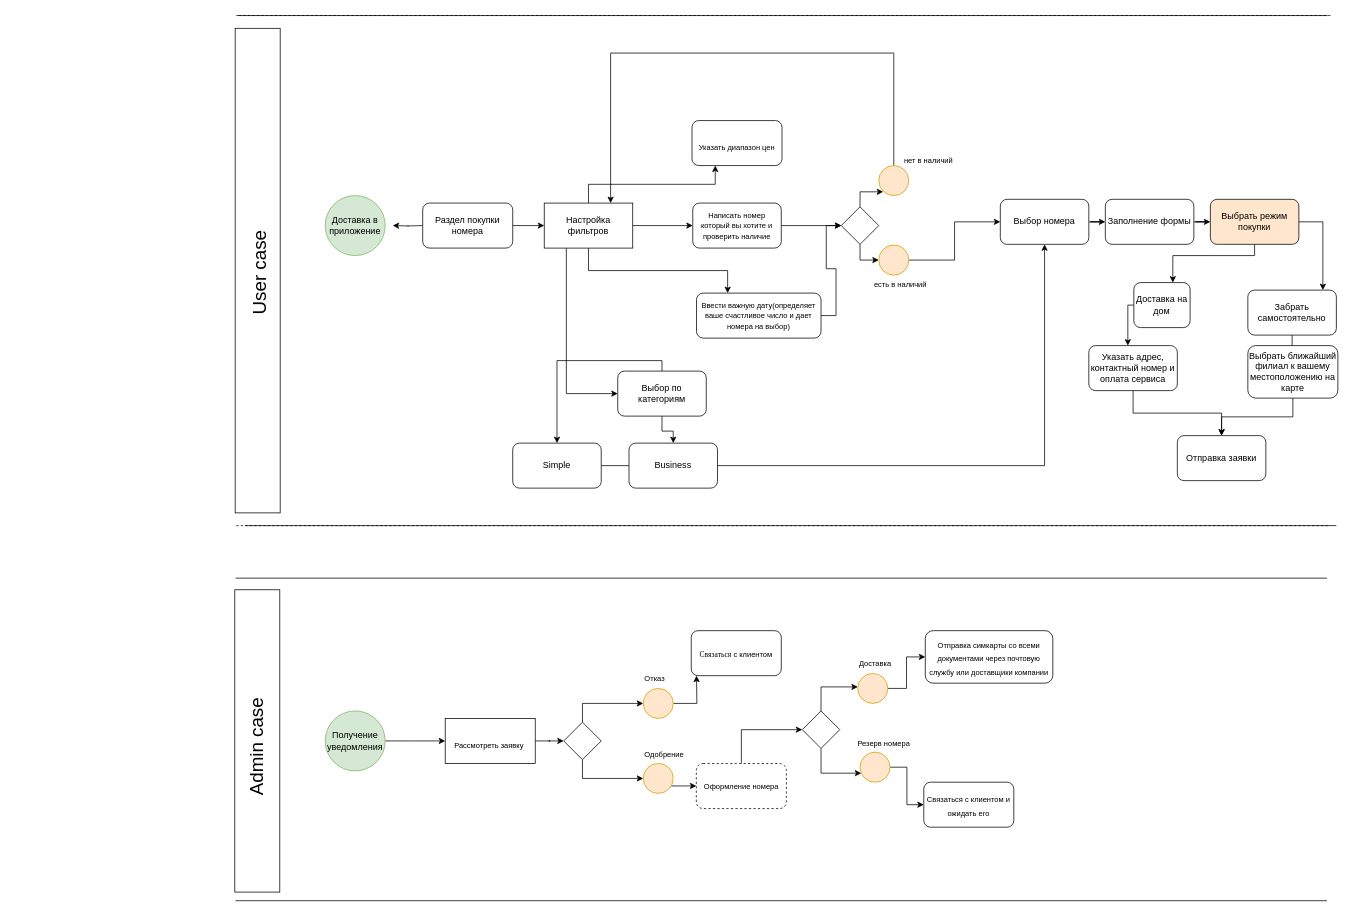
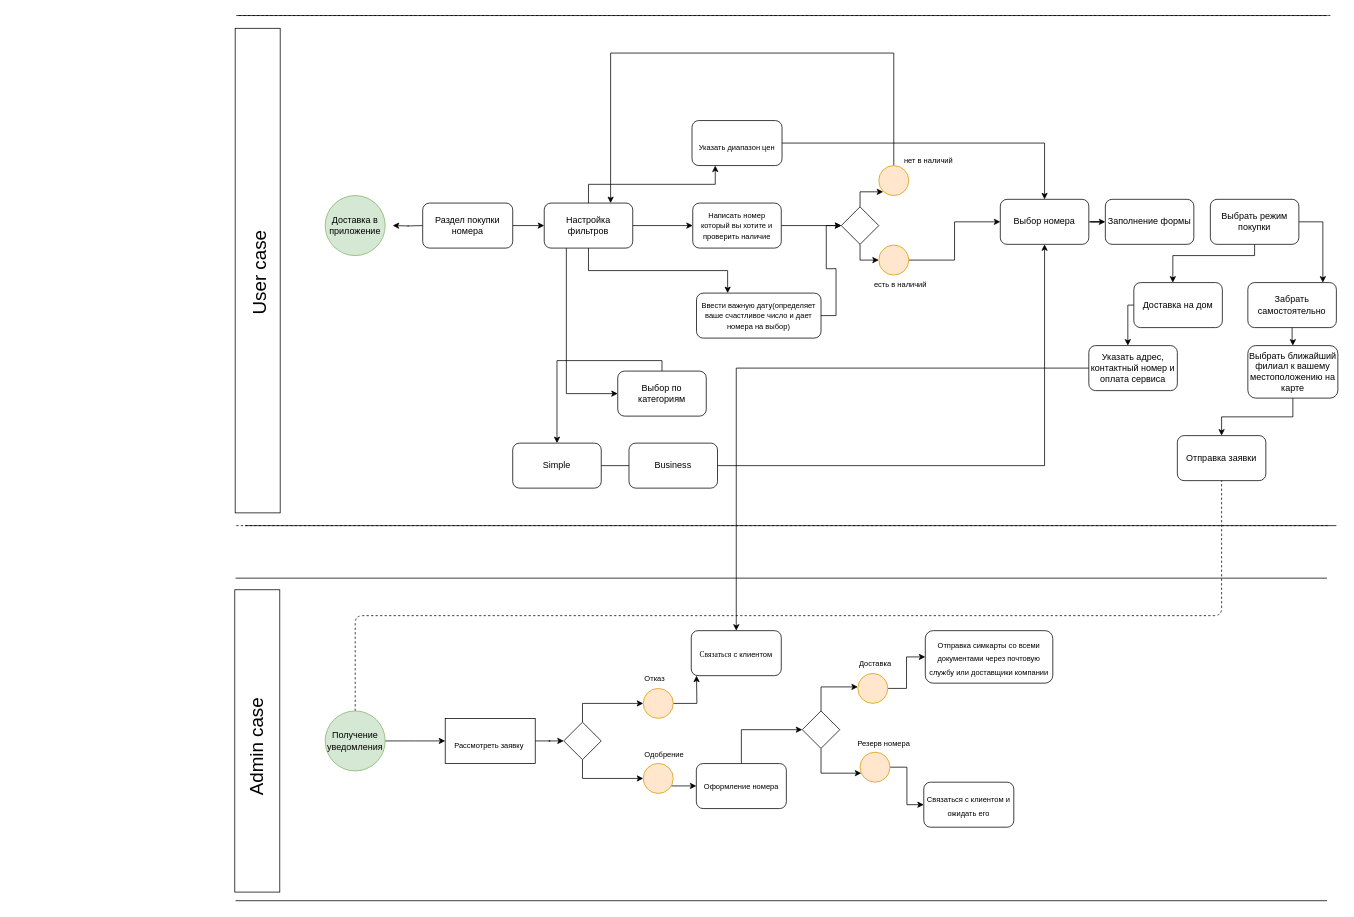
none -> (1044, 167)
(1204, 222) -> none
(1254, 222) -> (1254, 222)
(588, 225) -> (588, 225)
(1162, 305) -> (1178, 305)
(1292, 312) -> (1292, 305)
(1166, 413) -> (736, 495)
(670, 431) -> none
none -> (808, 615)
(741, 786) -> (741, 786)
